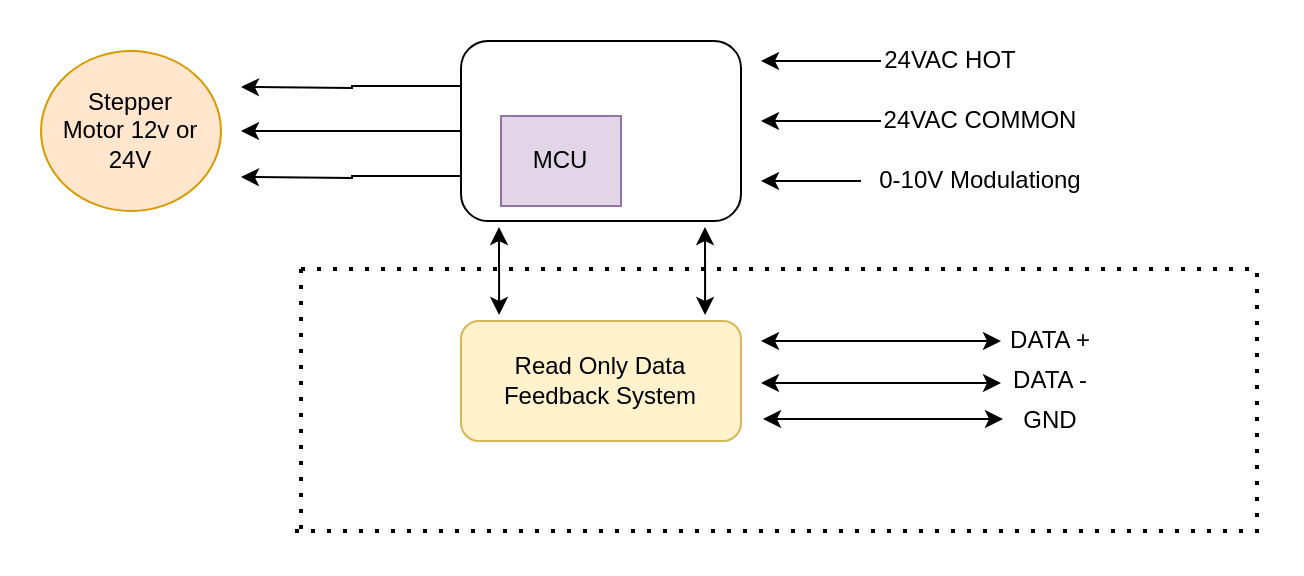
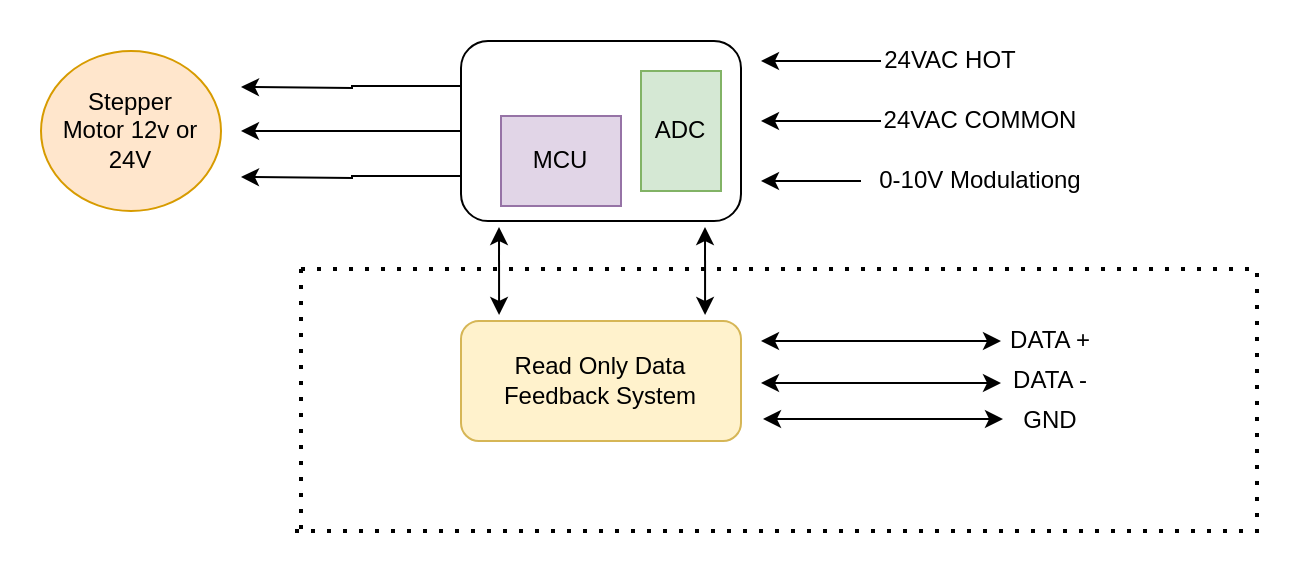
none -> (681, 131)
